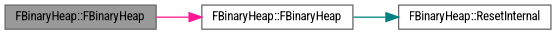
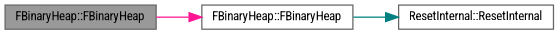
(475, 17) -> (476, 17)
